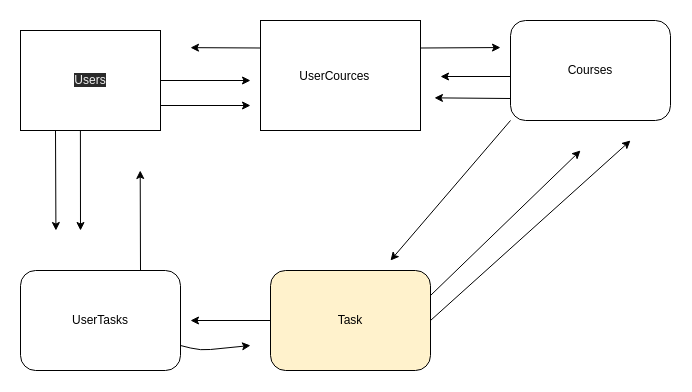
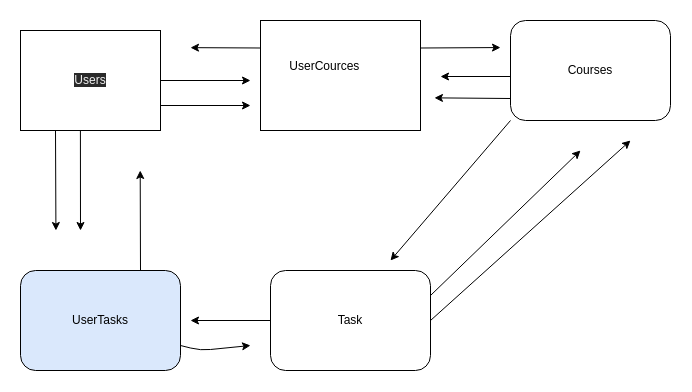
(351, 76) -> (341, 66)
(101, 321) -> (101, 321)
(351, 321) -> (351, 321)
